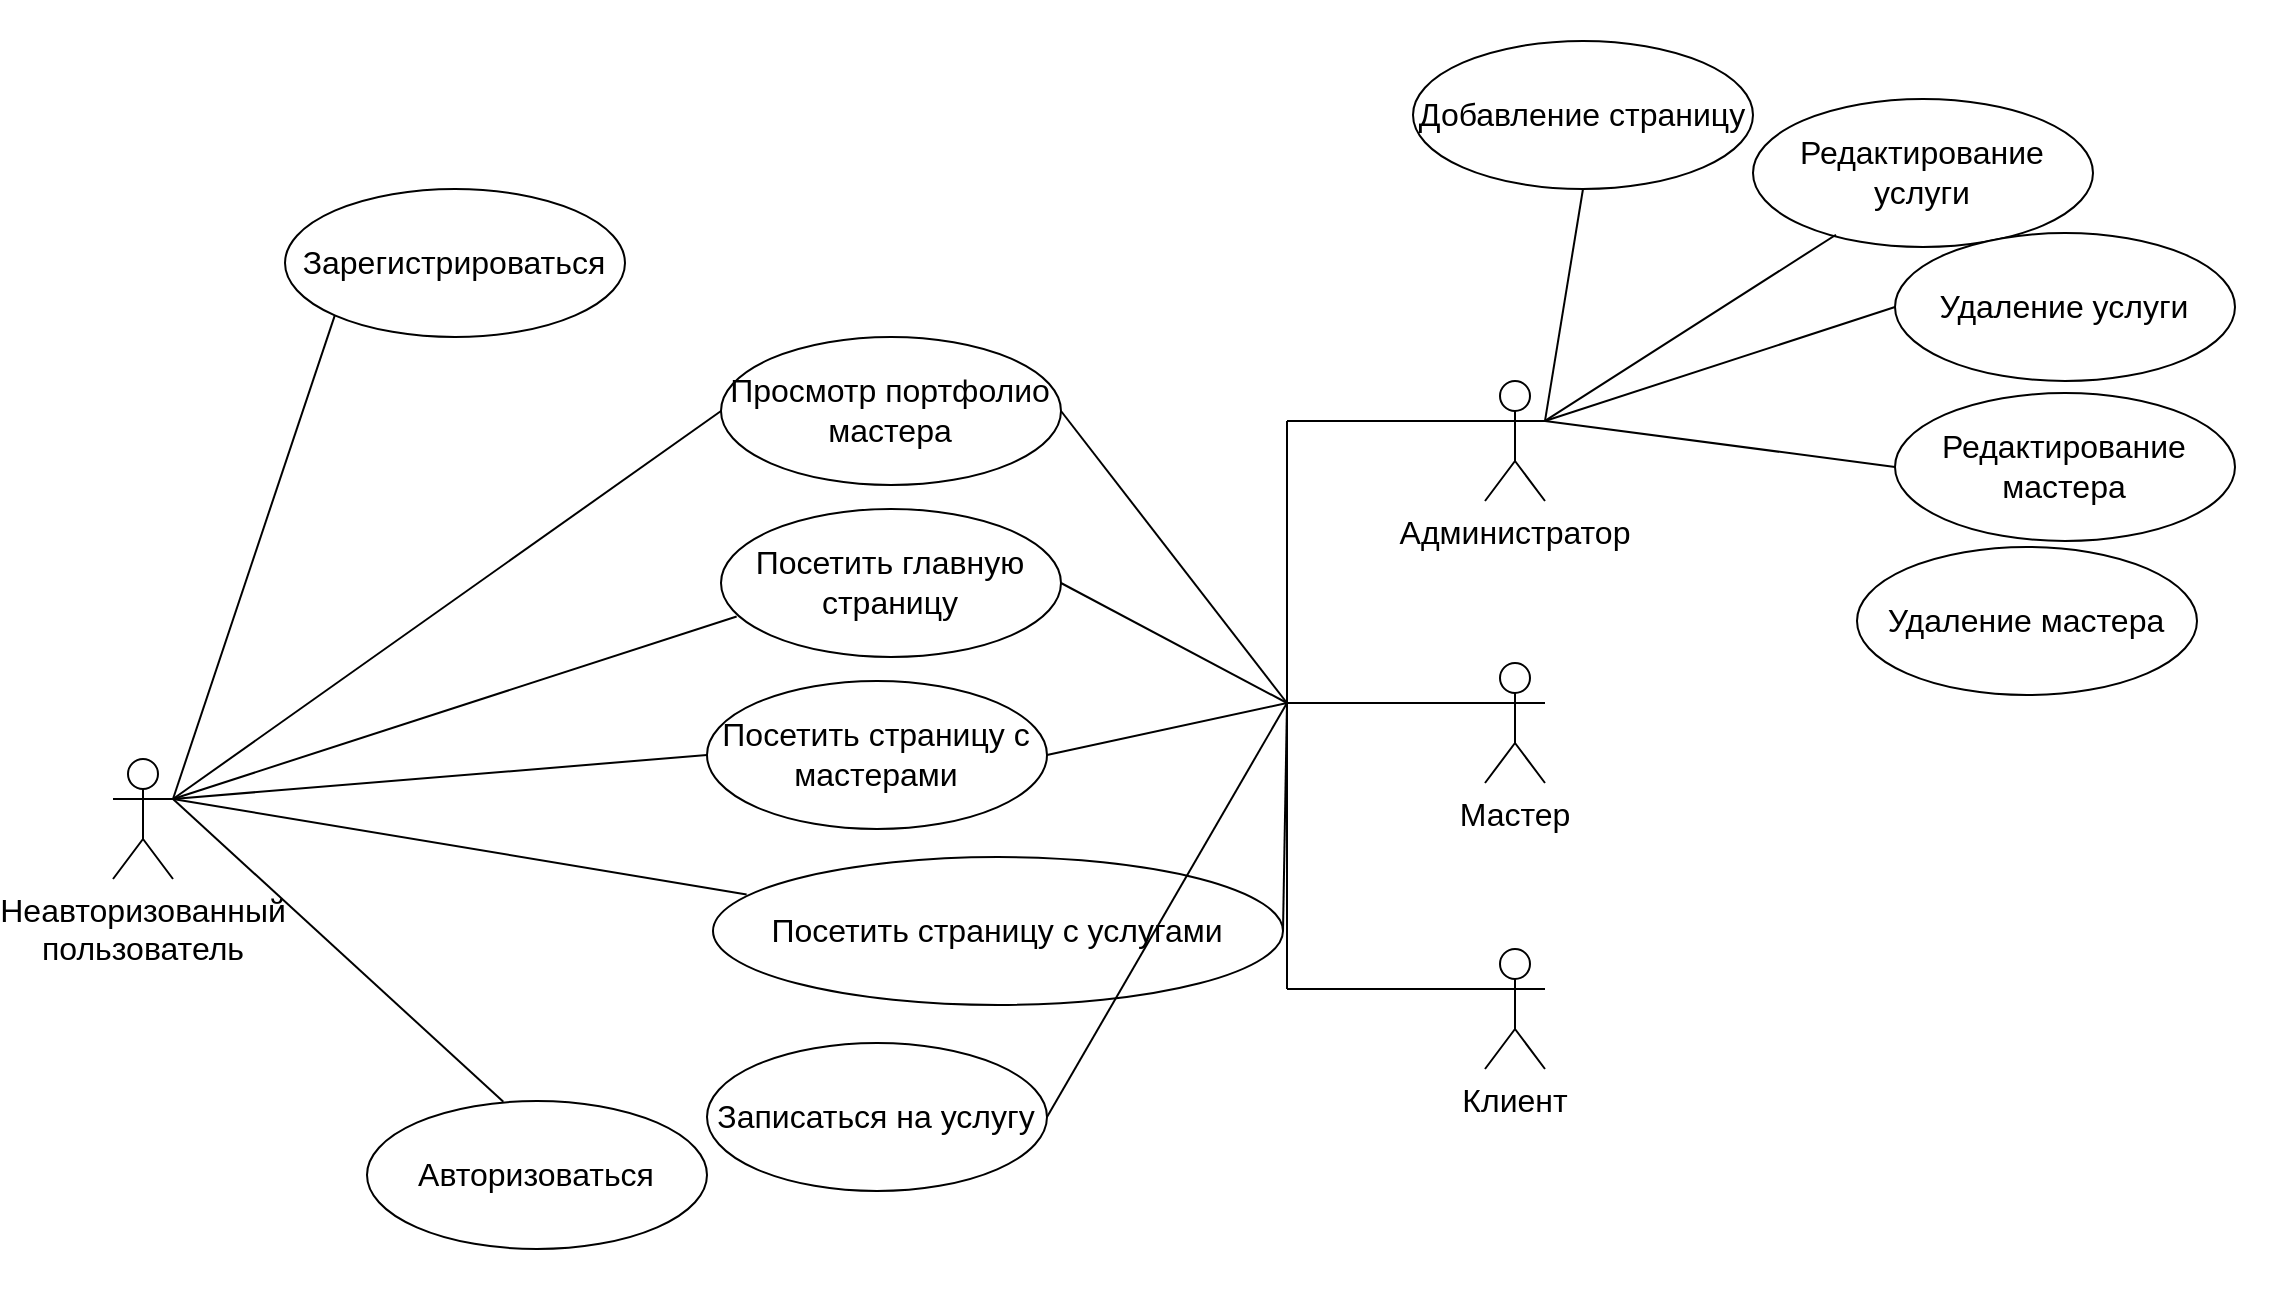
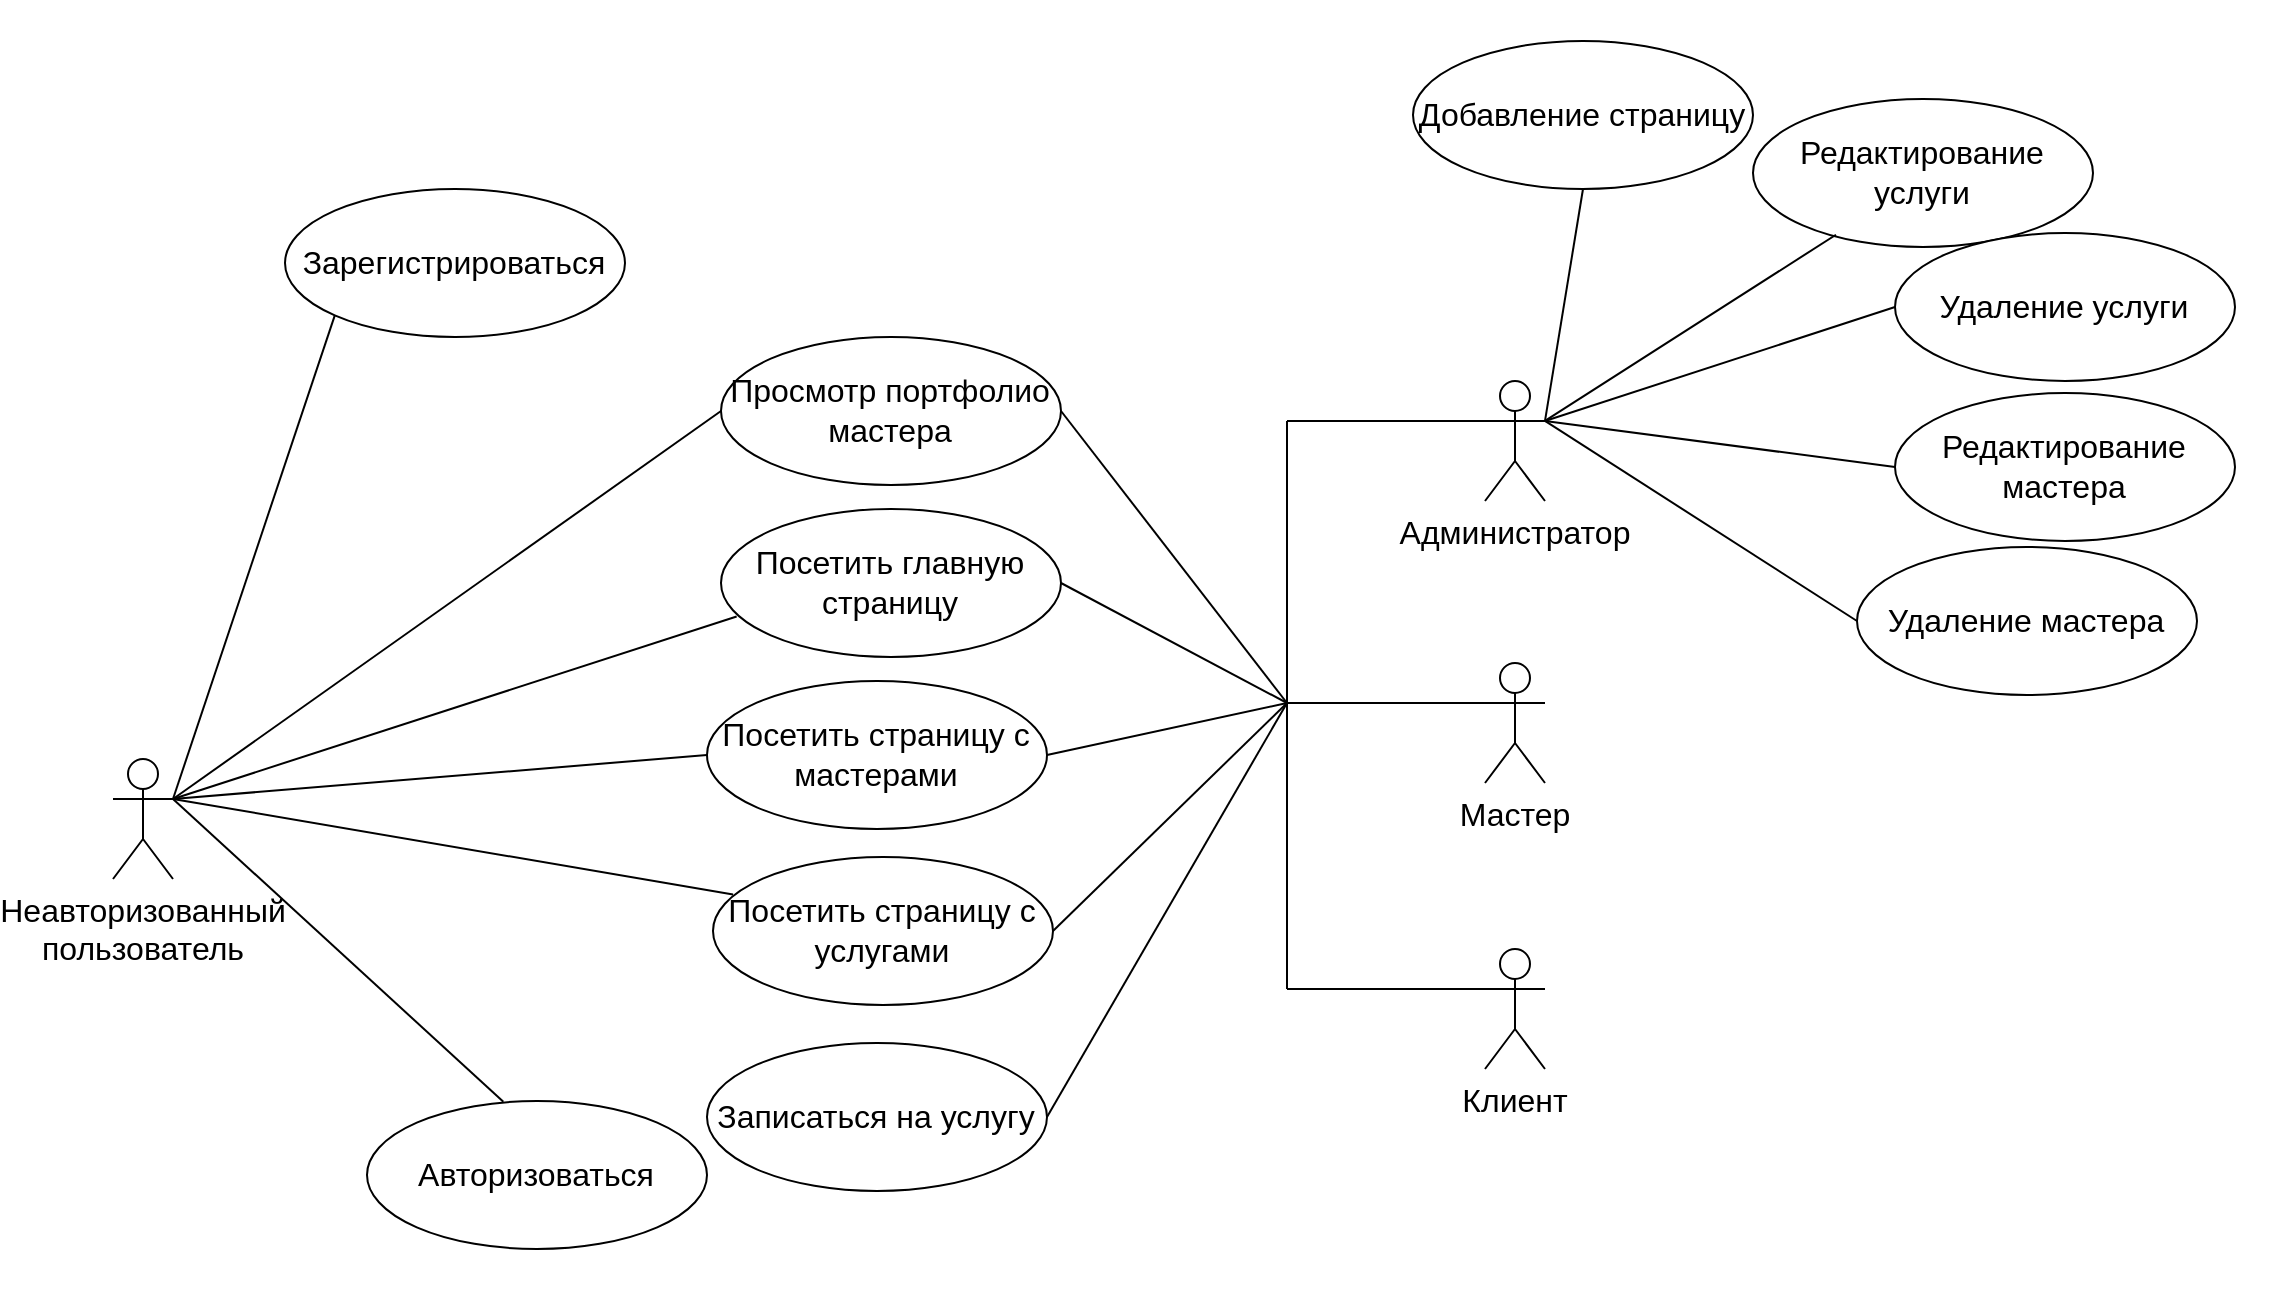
none -> (1703, 522)
(998, 931) -> (883, 931)
